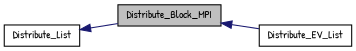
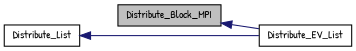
(104, 26) -> (175, 36)
